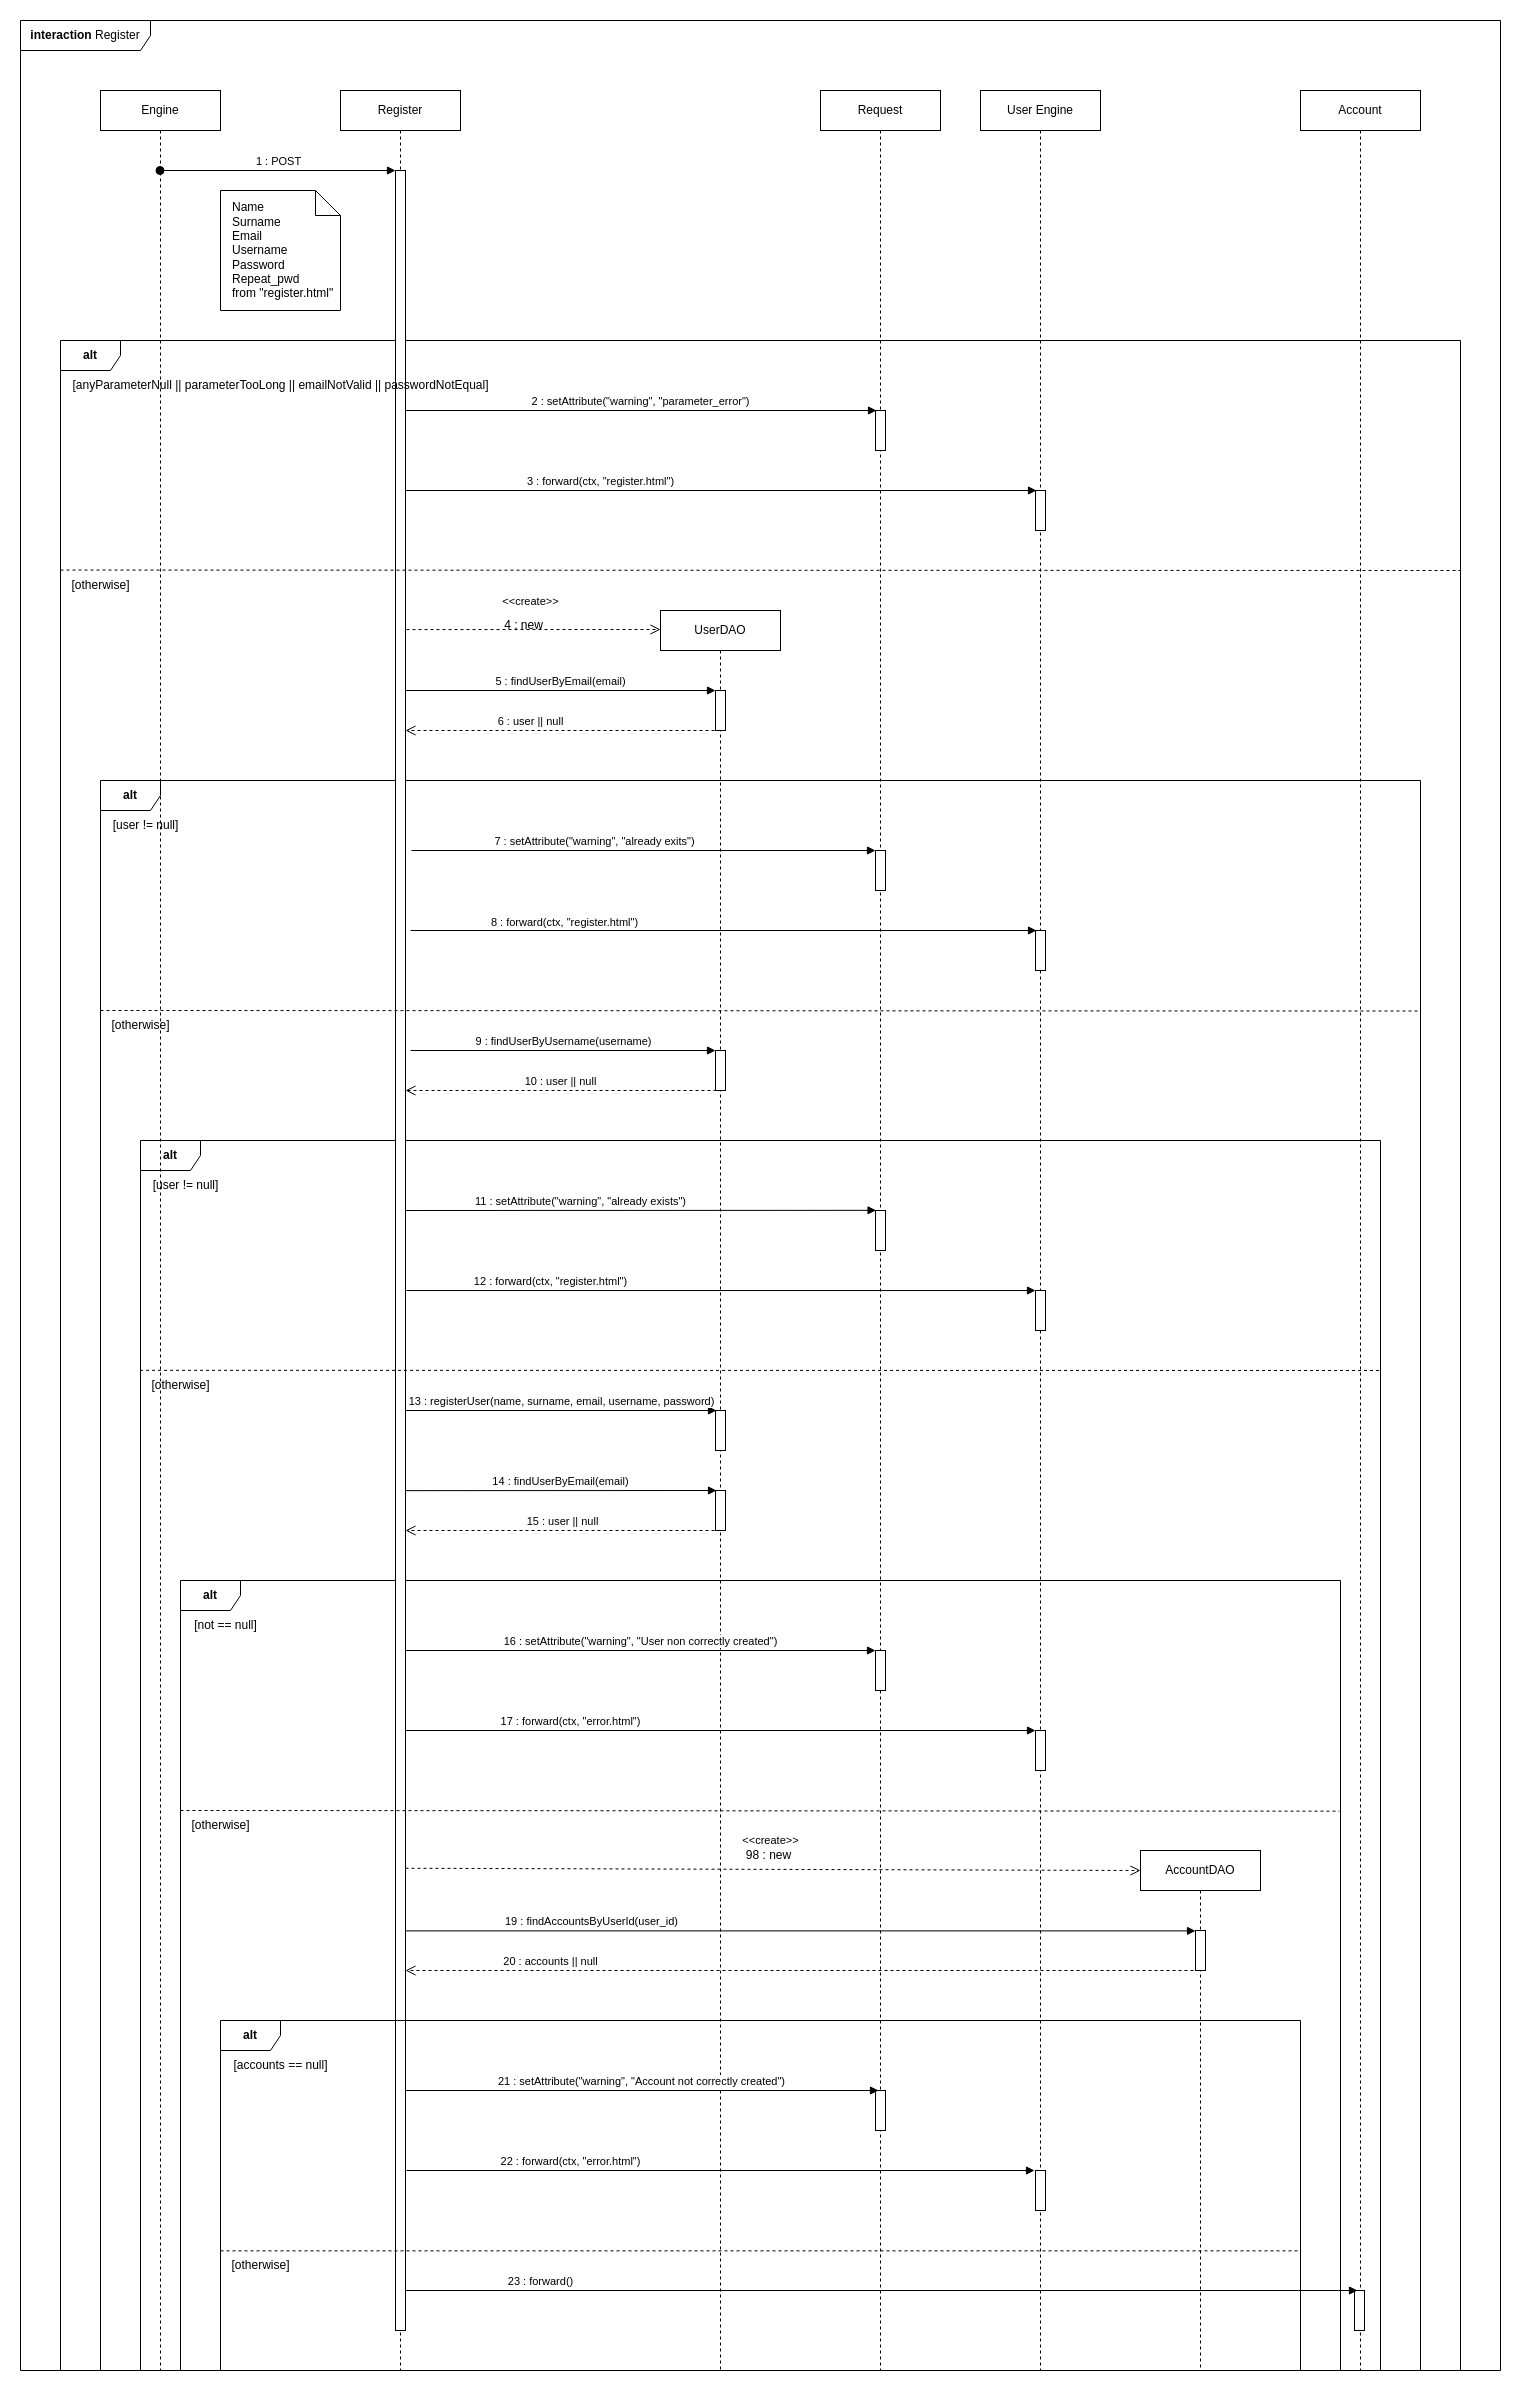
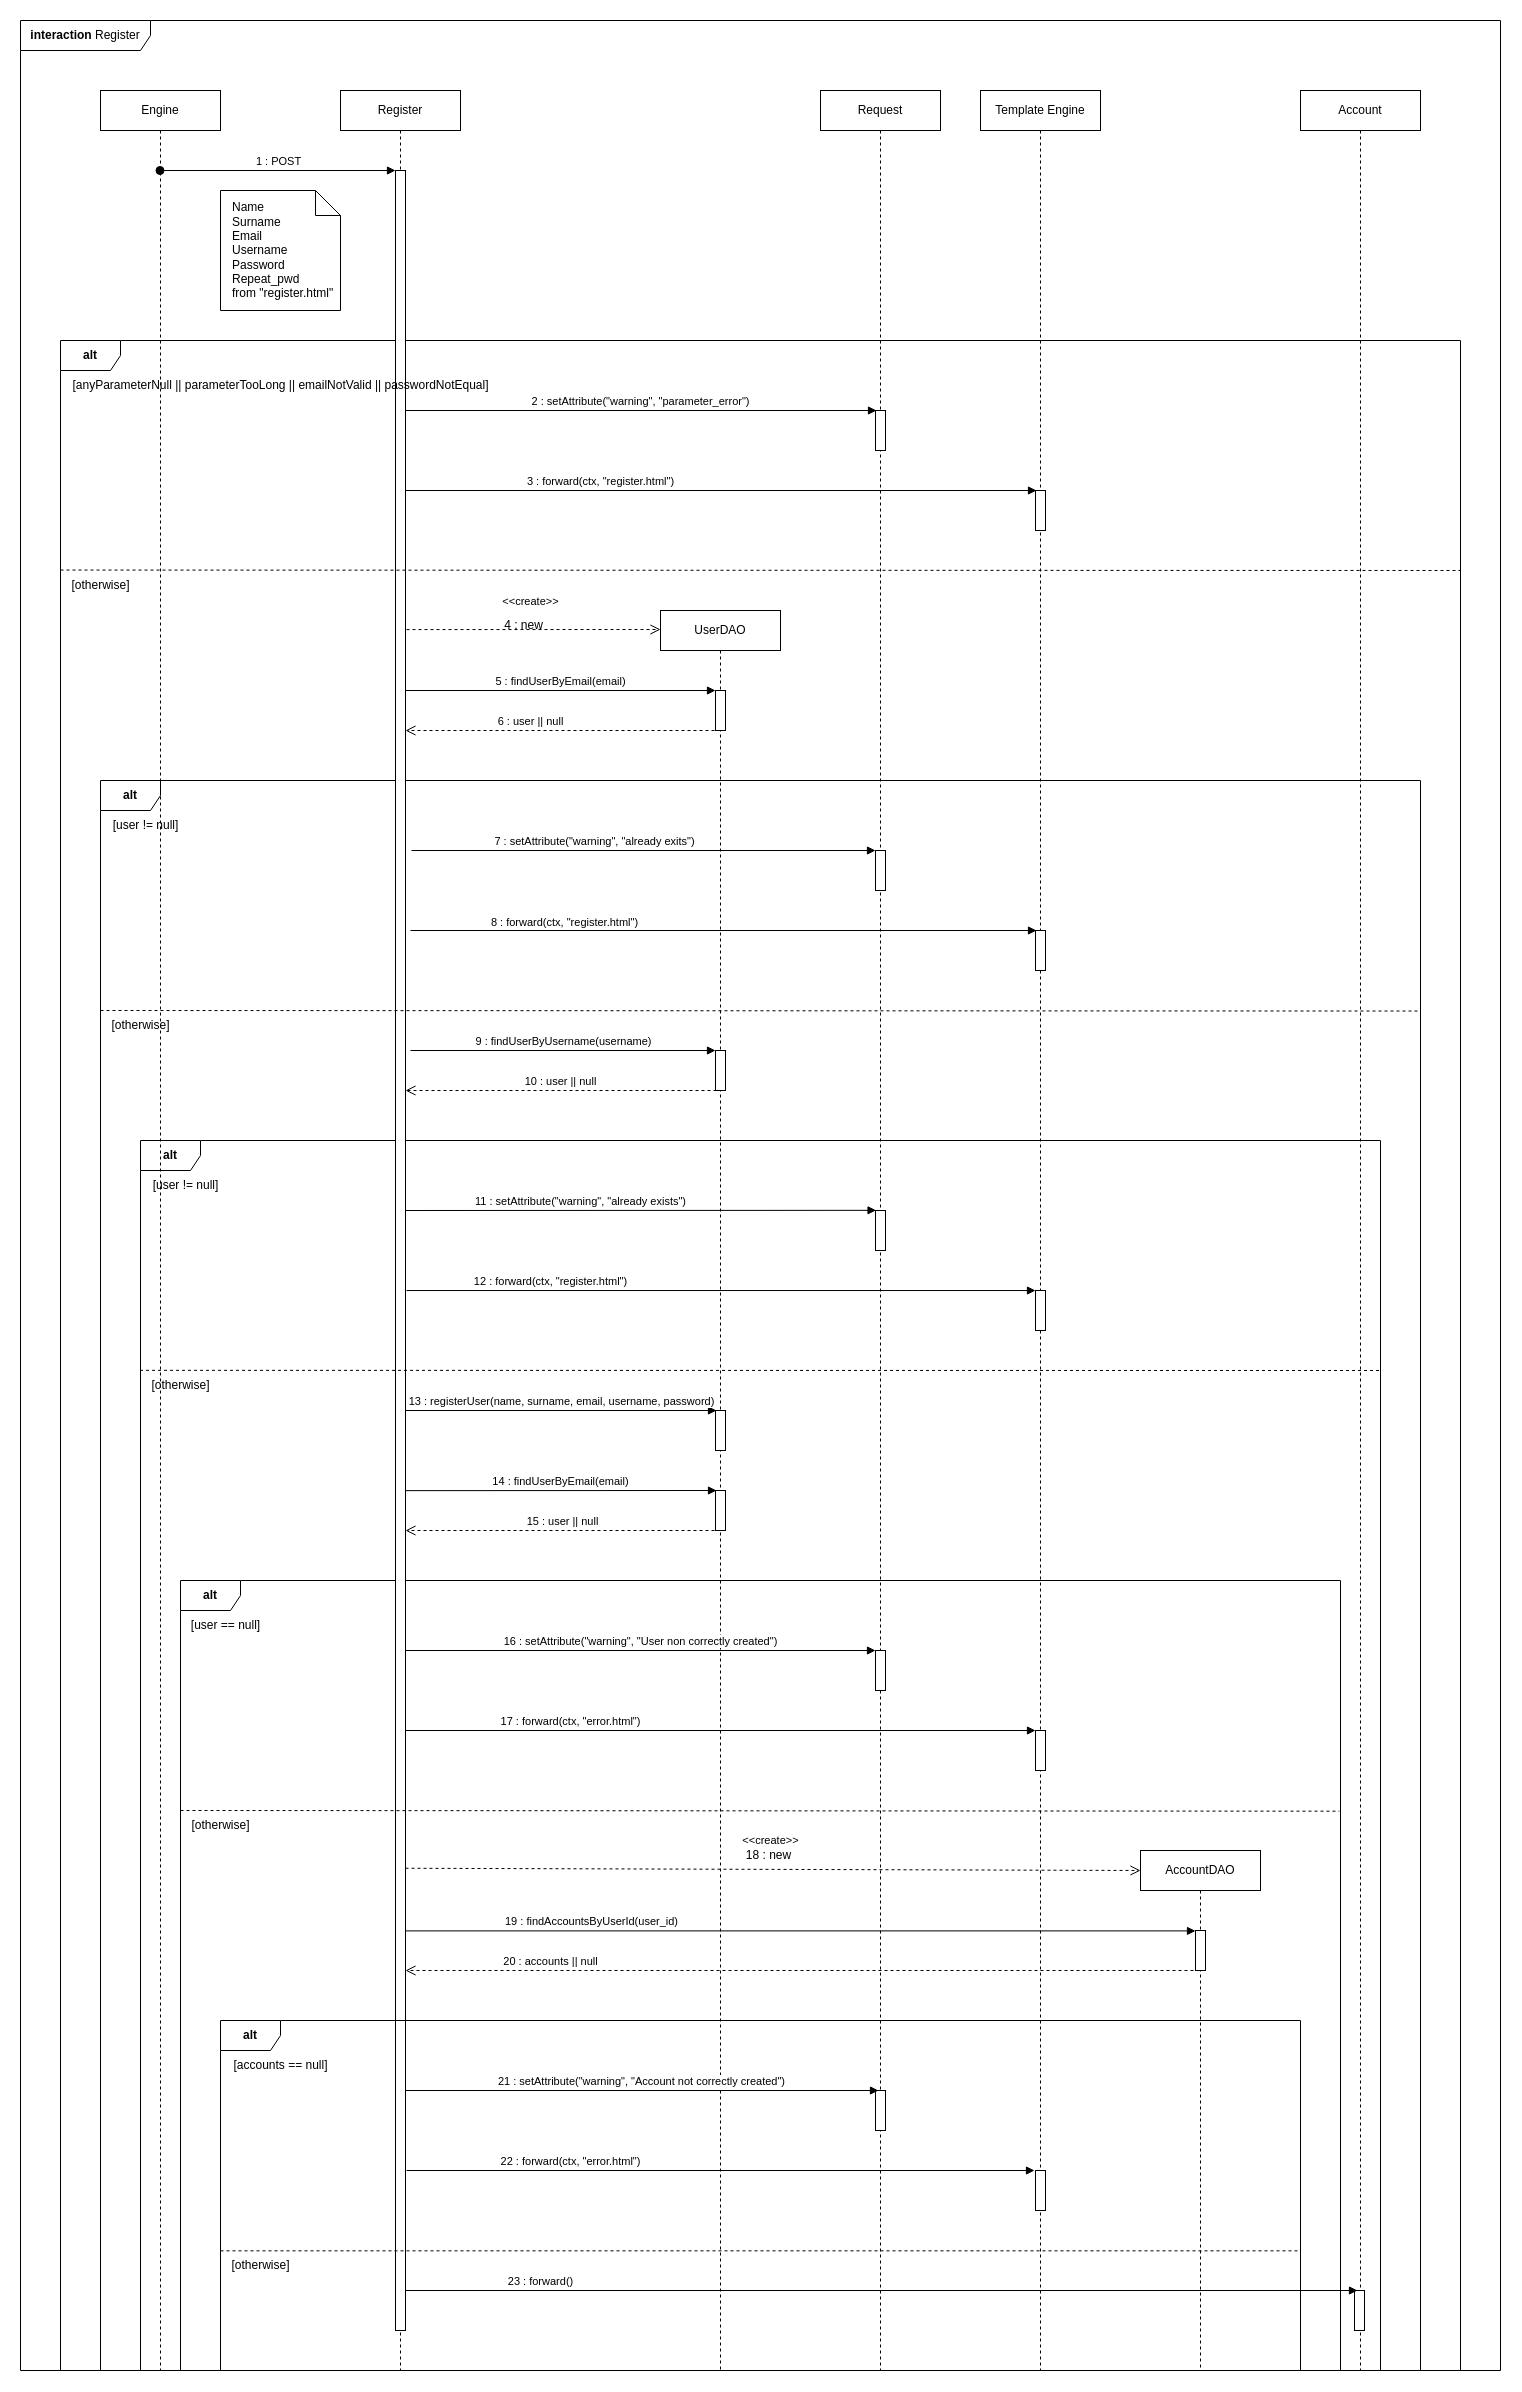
(1041, 111) -> (1041, 111)
(226, 1626) -> (226, 1626)
(769, 1856) -> (769, 1856)
